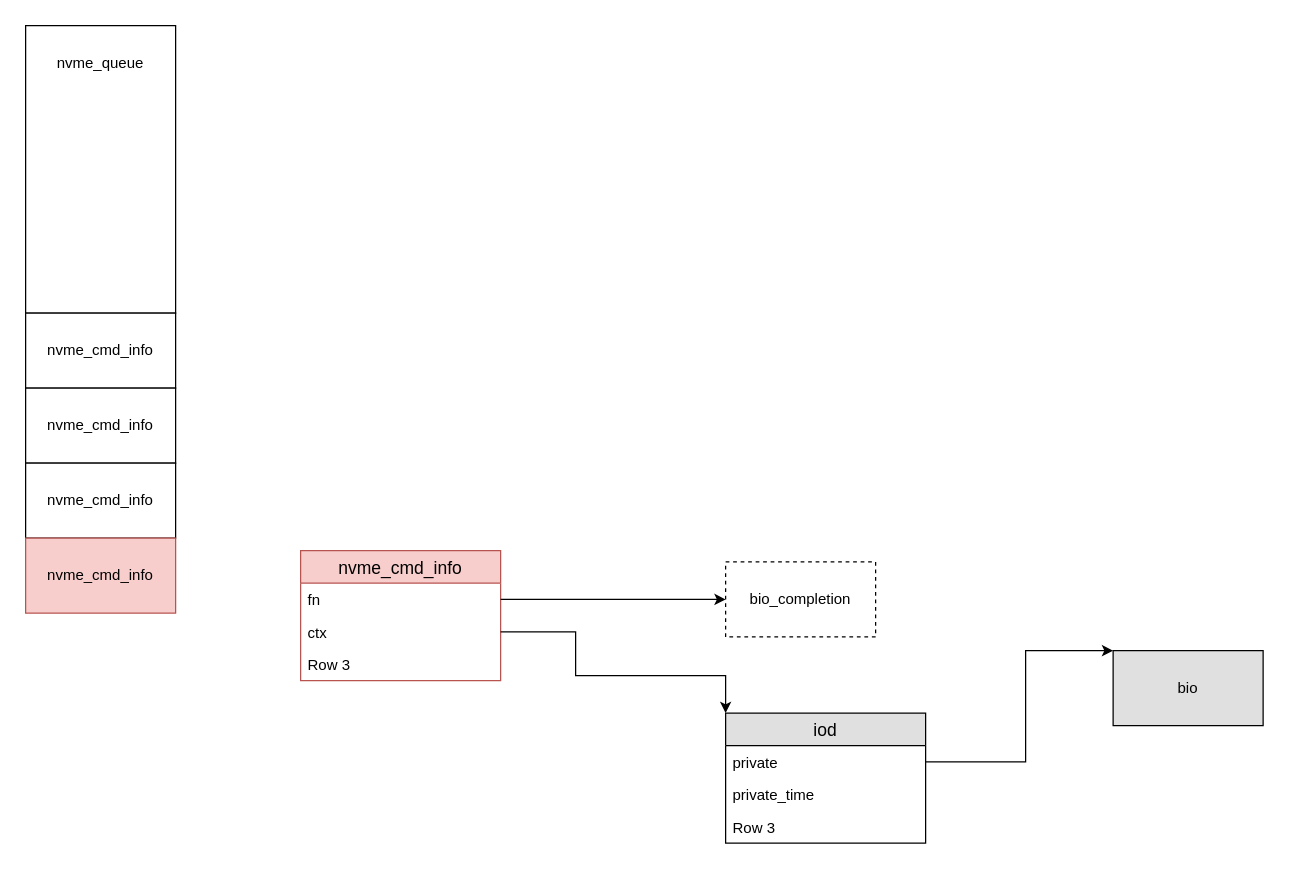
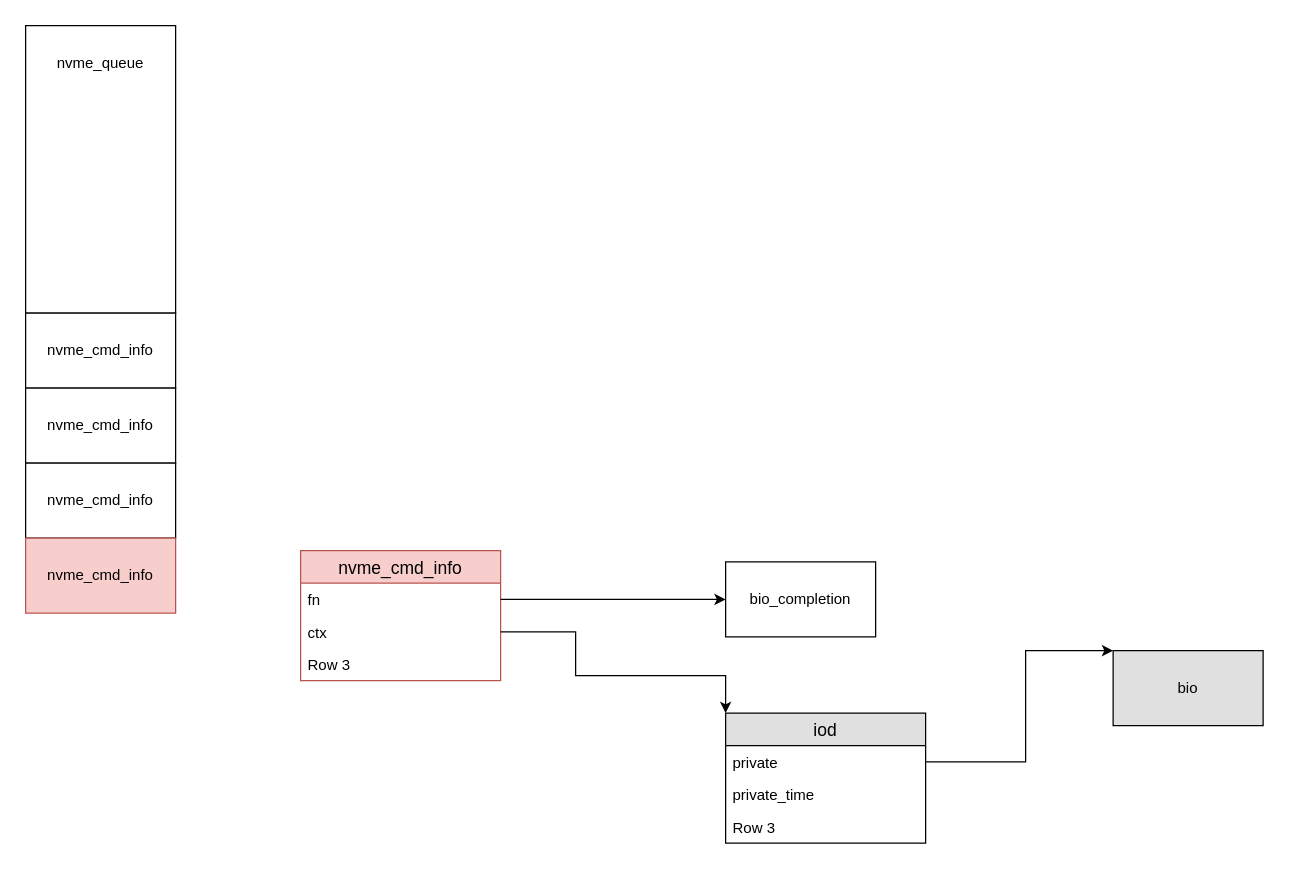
(801, 599) -> (801, 599)
